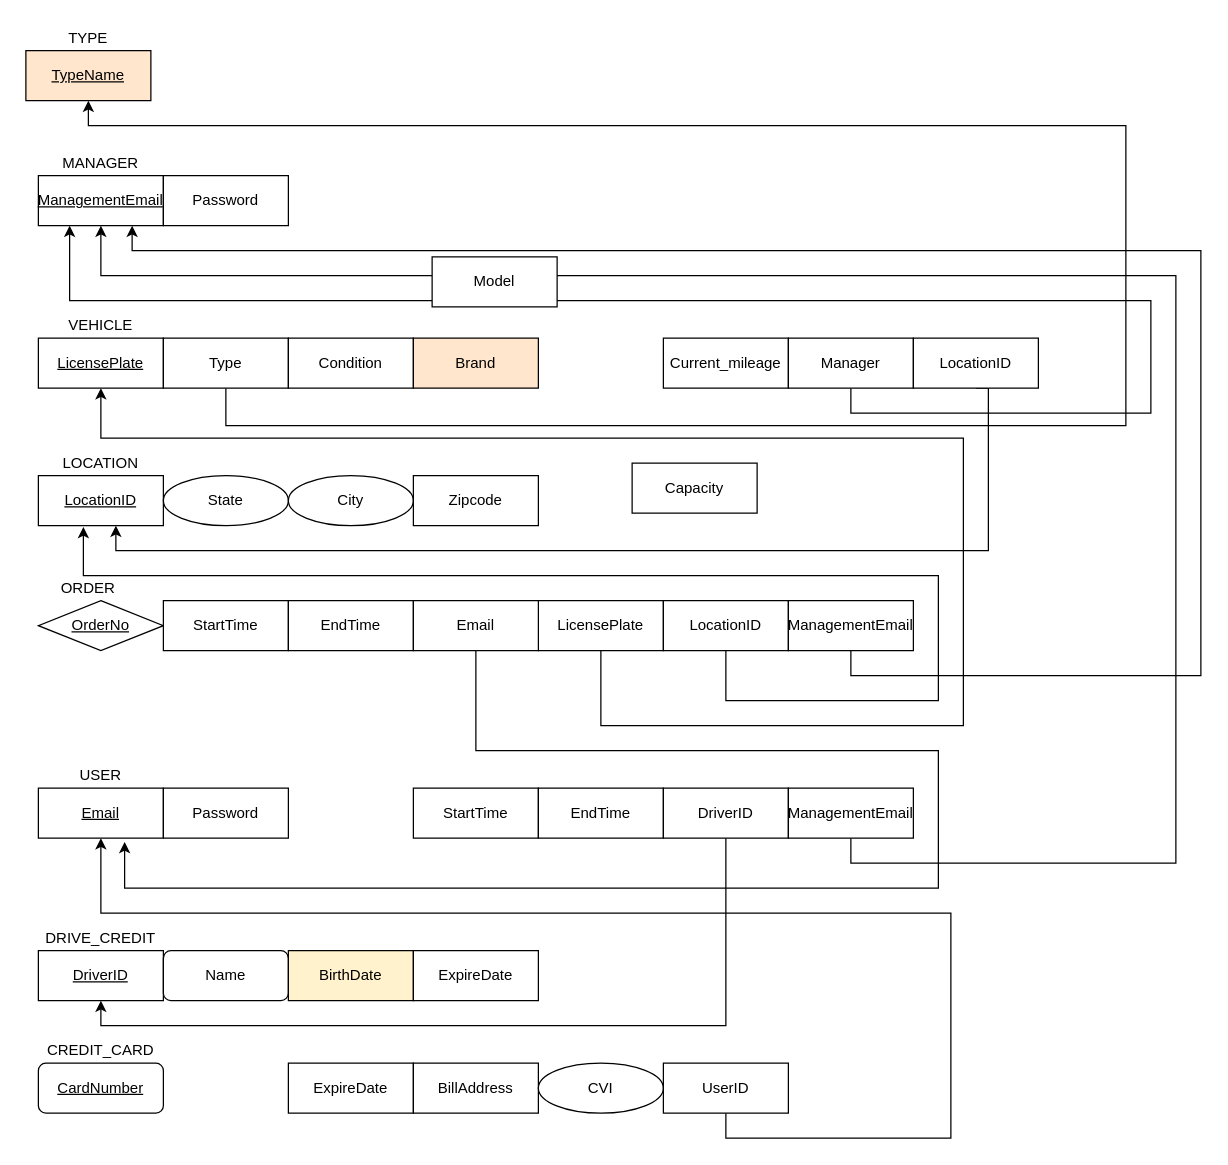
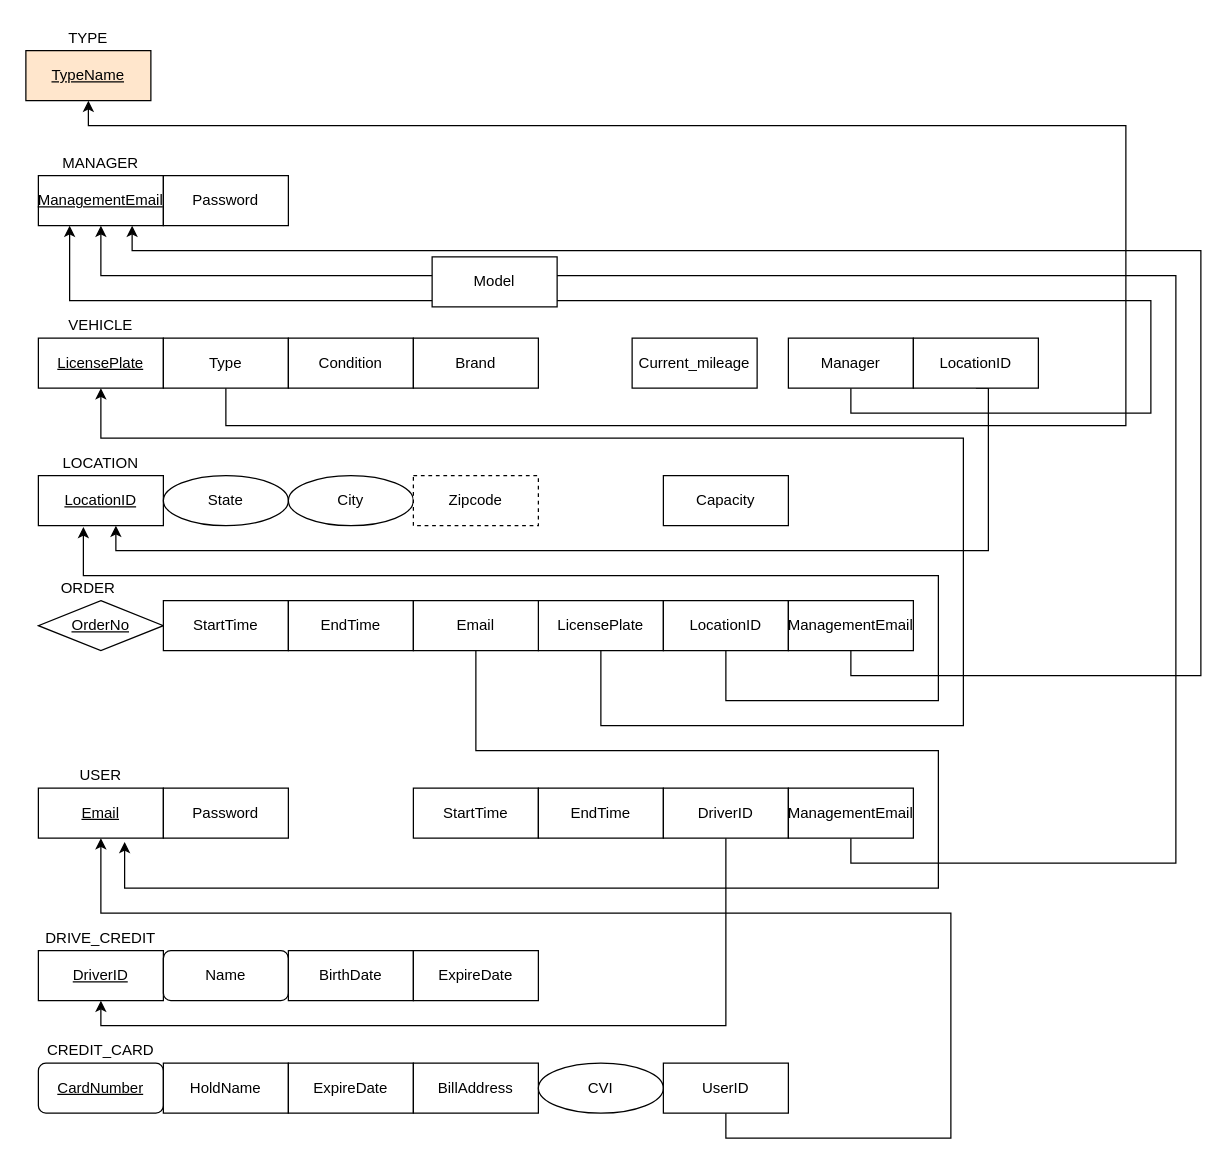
(476, 363) -> (476, 363)
(726, 363) -> (694, 363)
(694, 488) -> (726, 501)
(476, 501) -> (476, 501)
(351, 976) -> (351, 976)
none -> (226, 1088)
